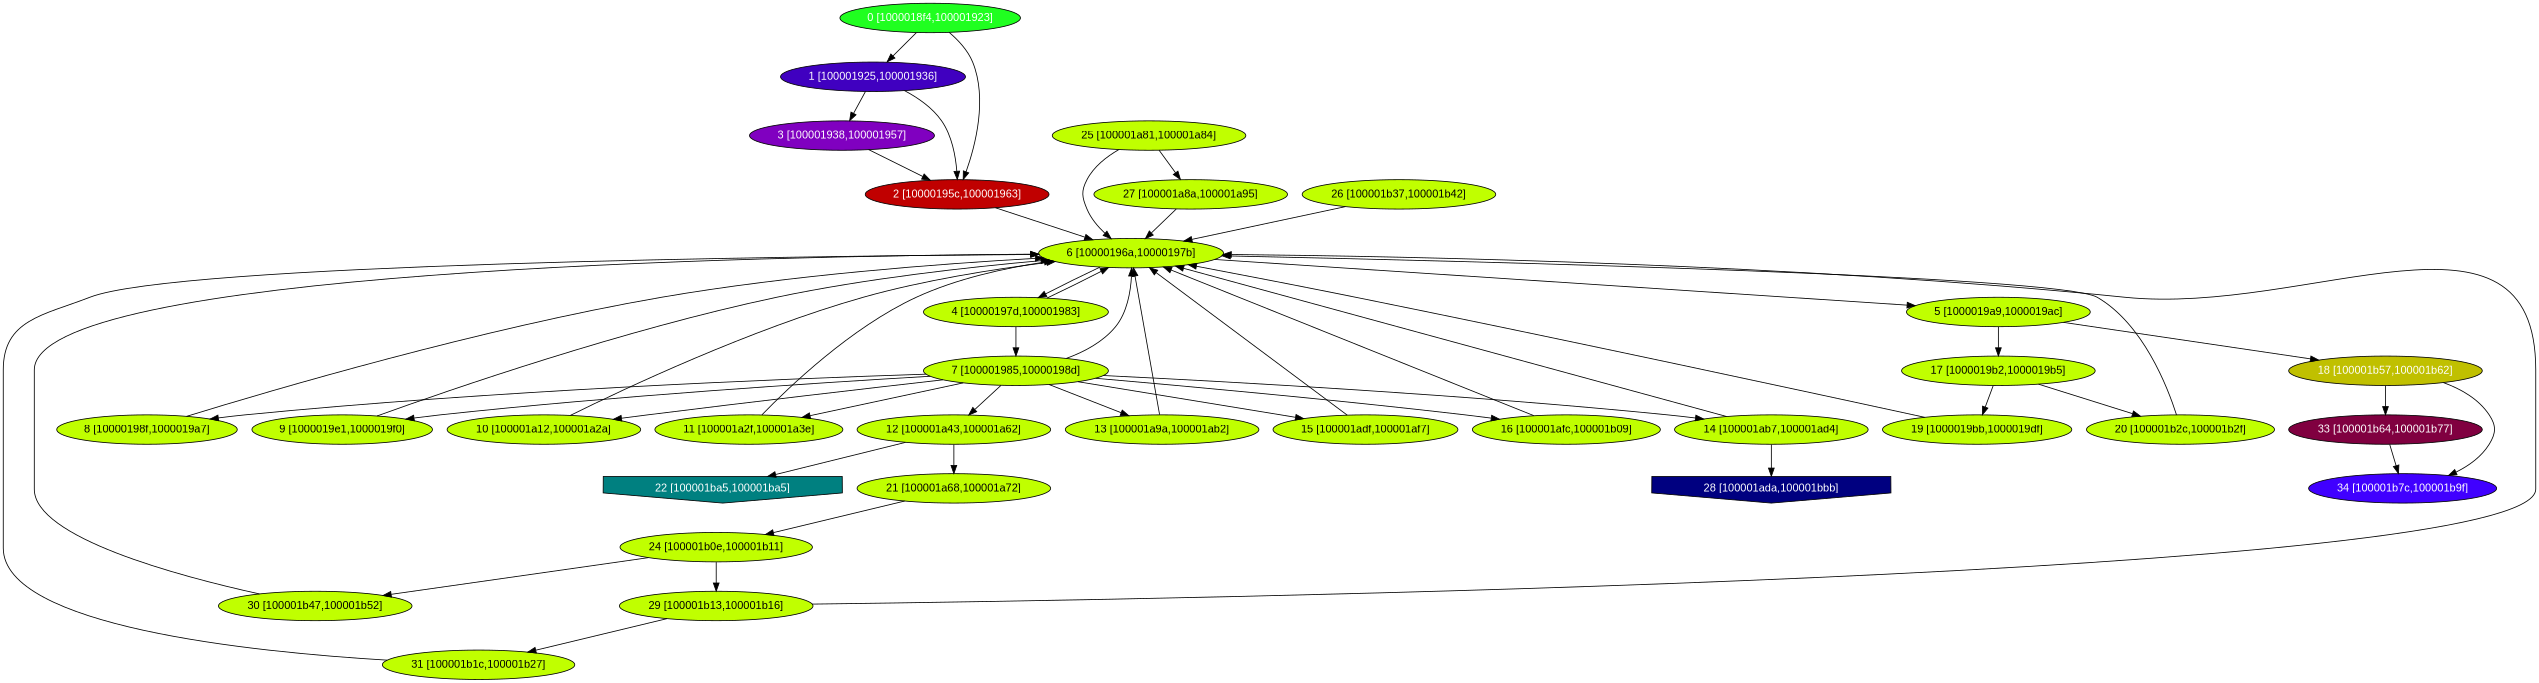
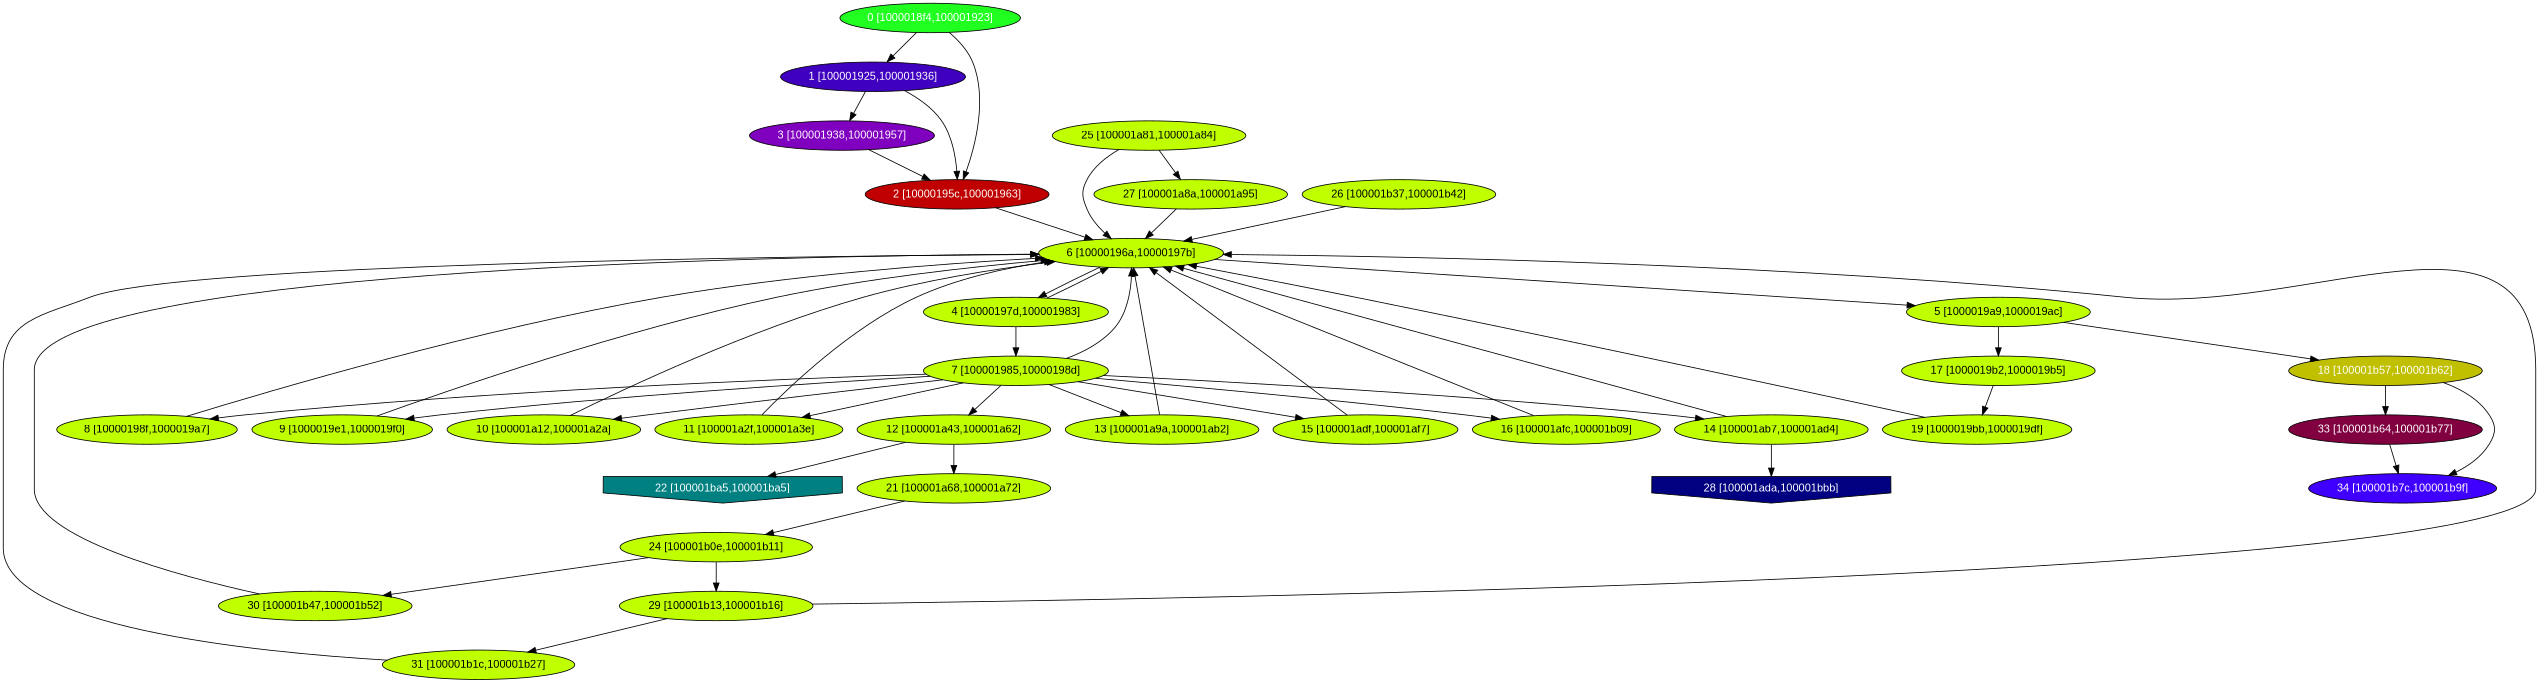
(2180, 430) -> none
